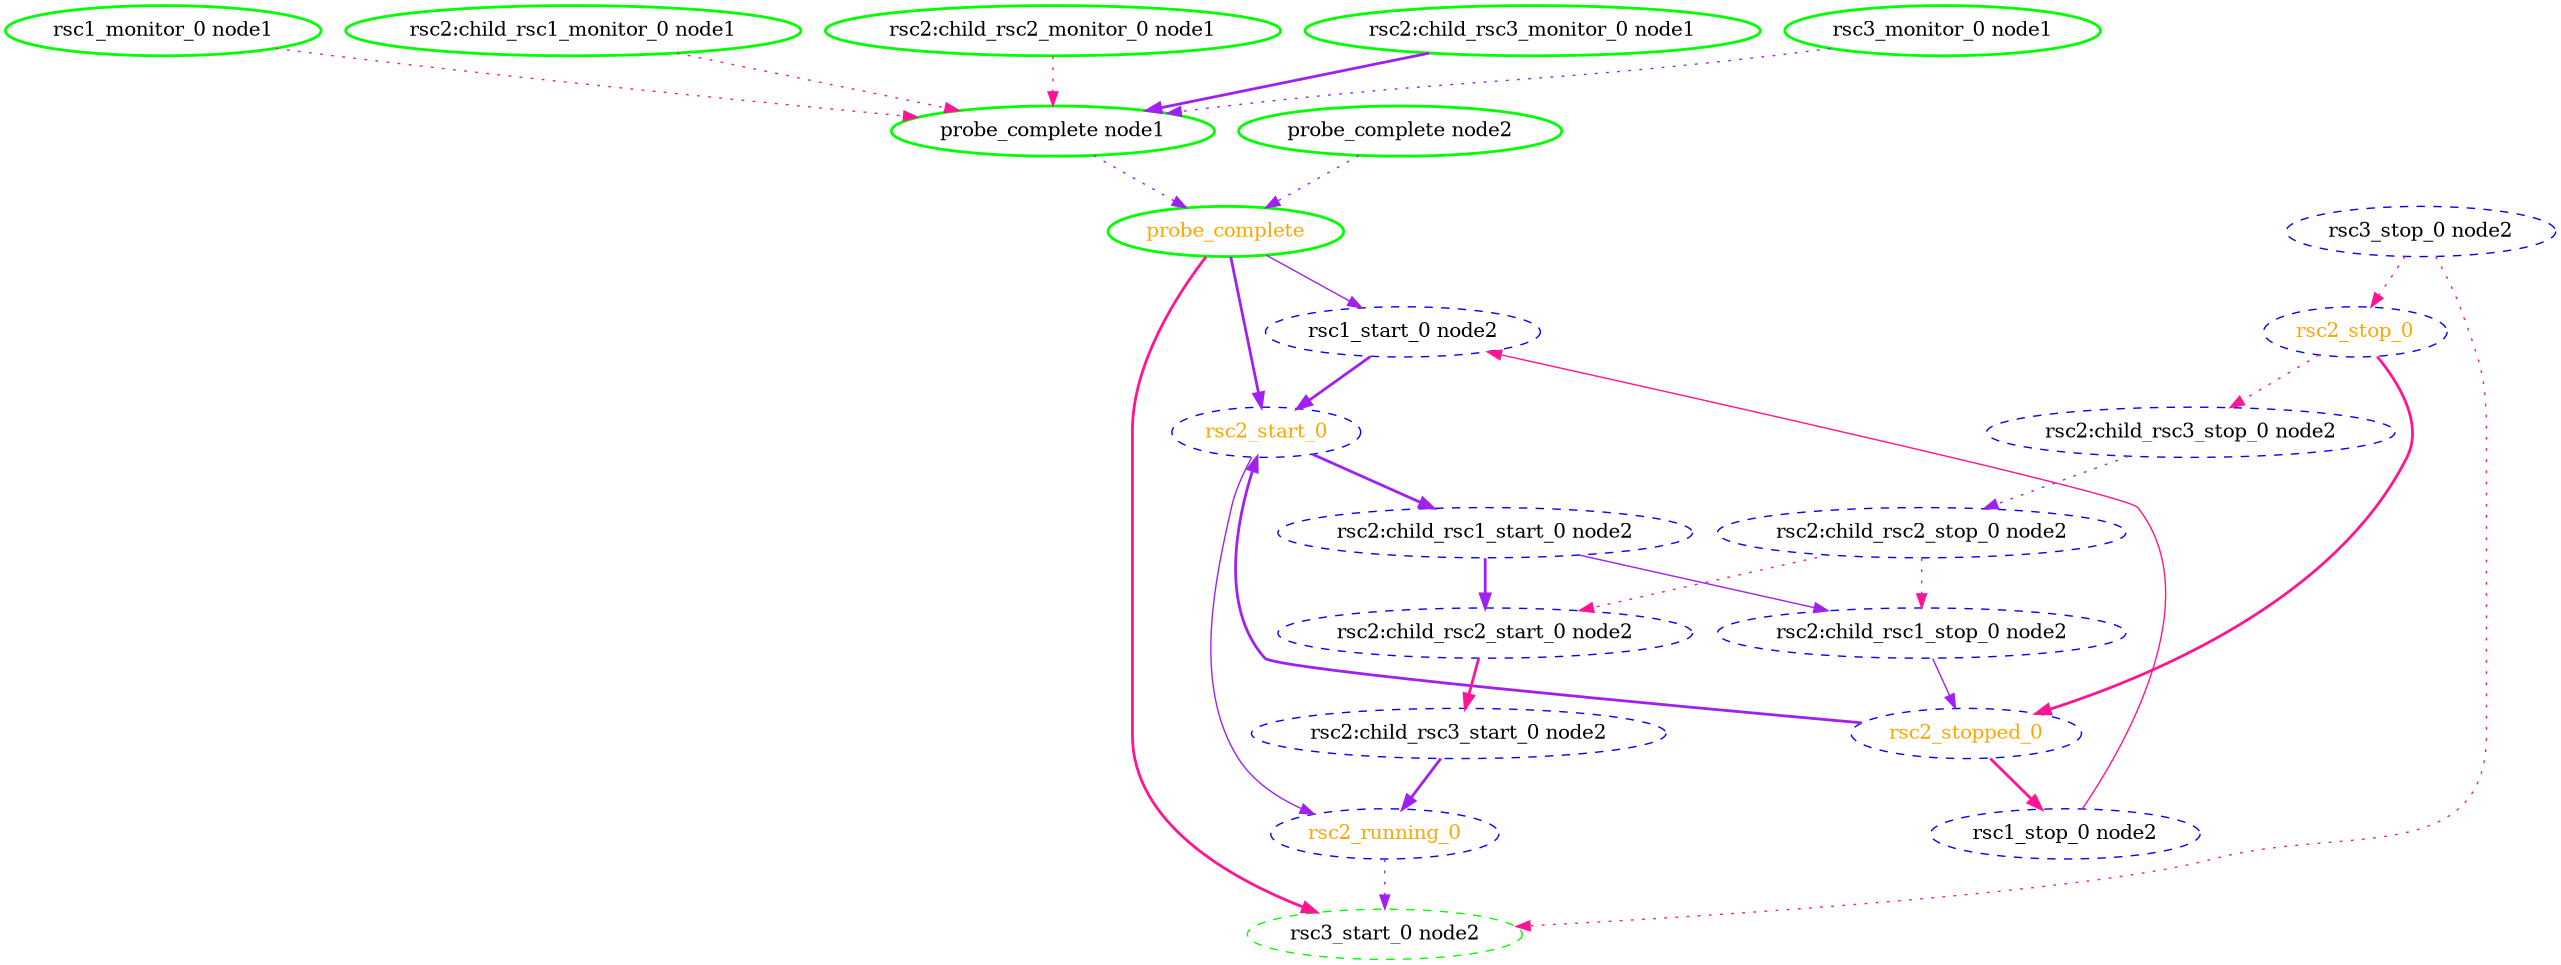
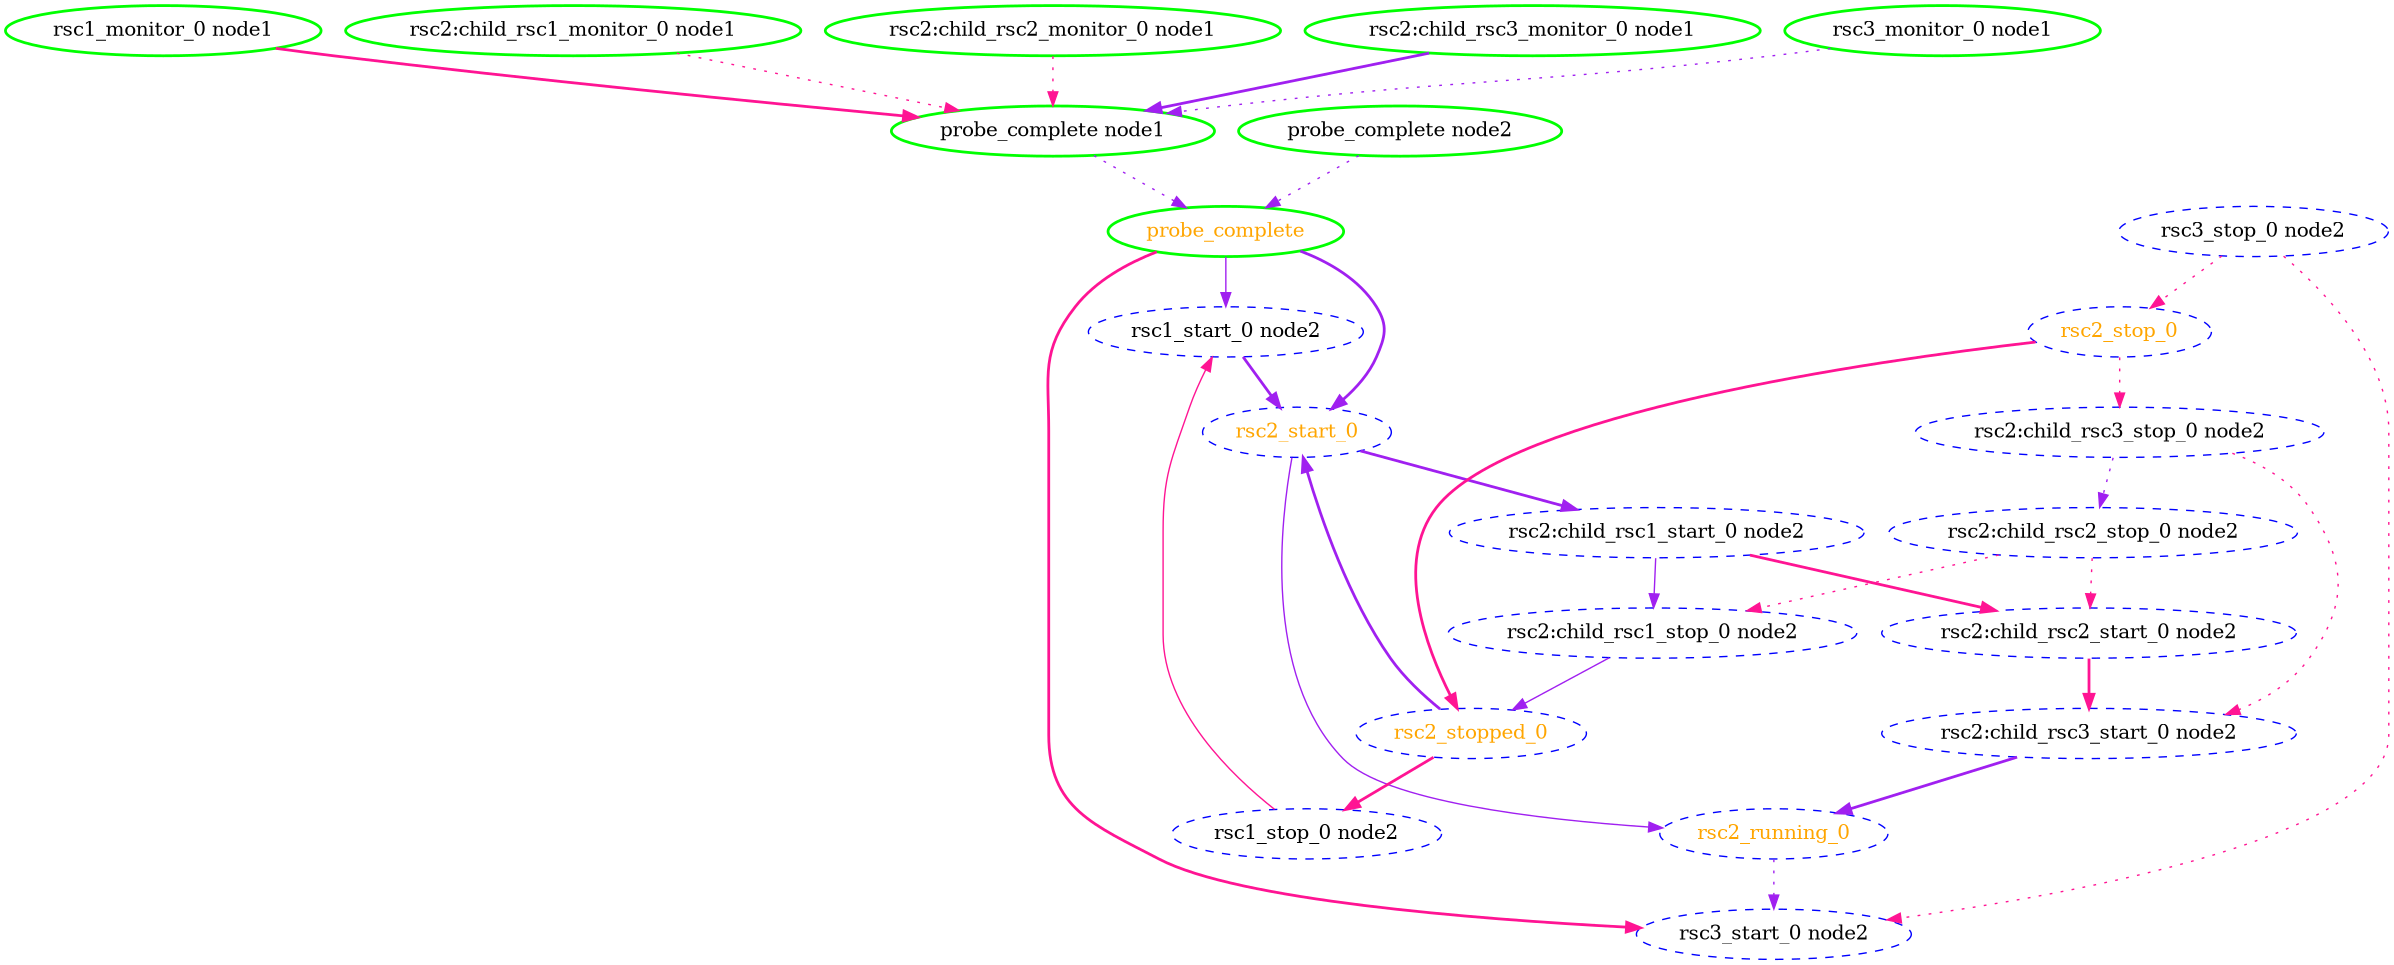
(589, 85) -> (589, 85)
(1485, 576) -> (1848, 577)
none -> (2338, 579)
(1385, 934) -> (1774, 934)
